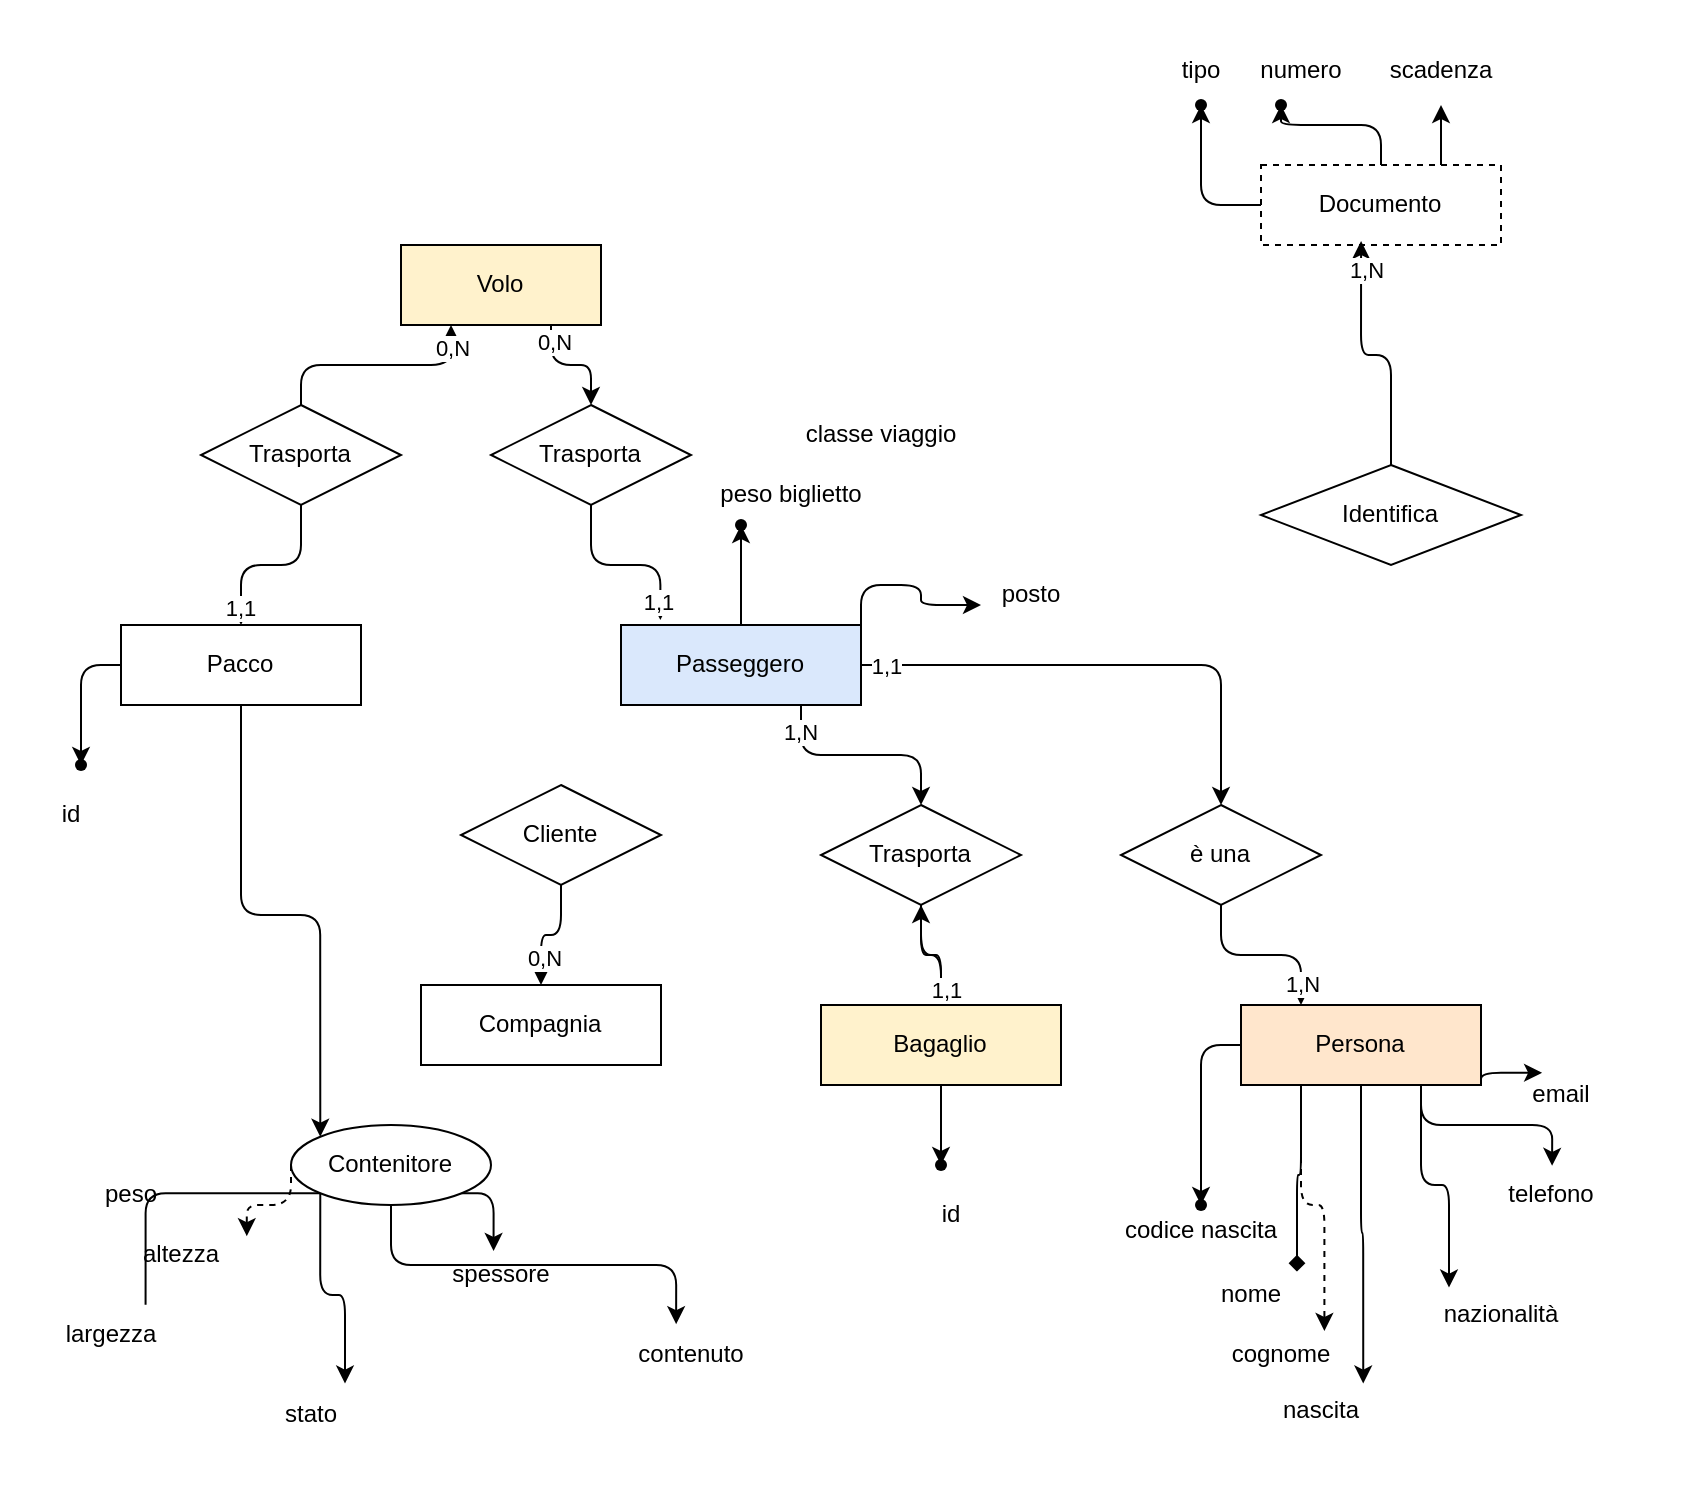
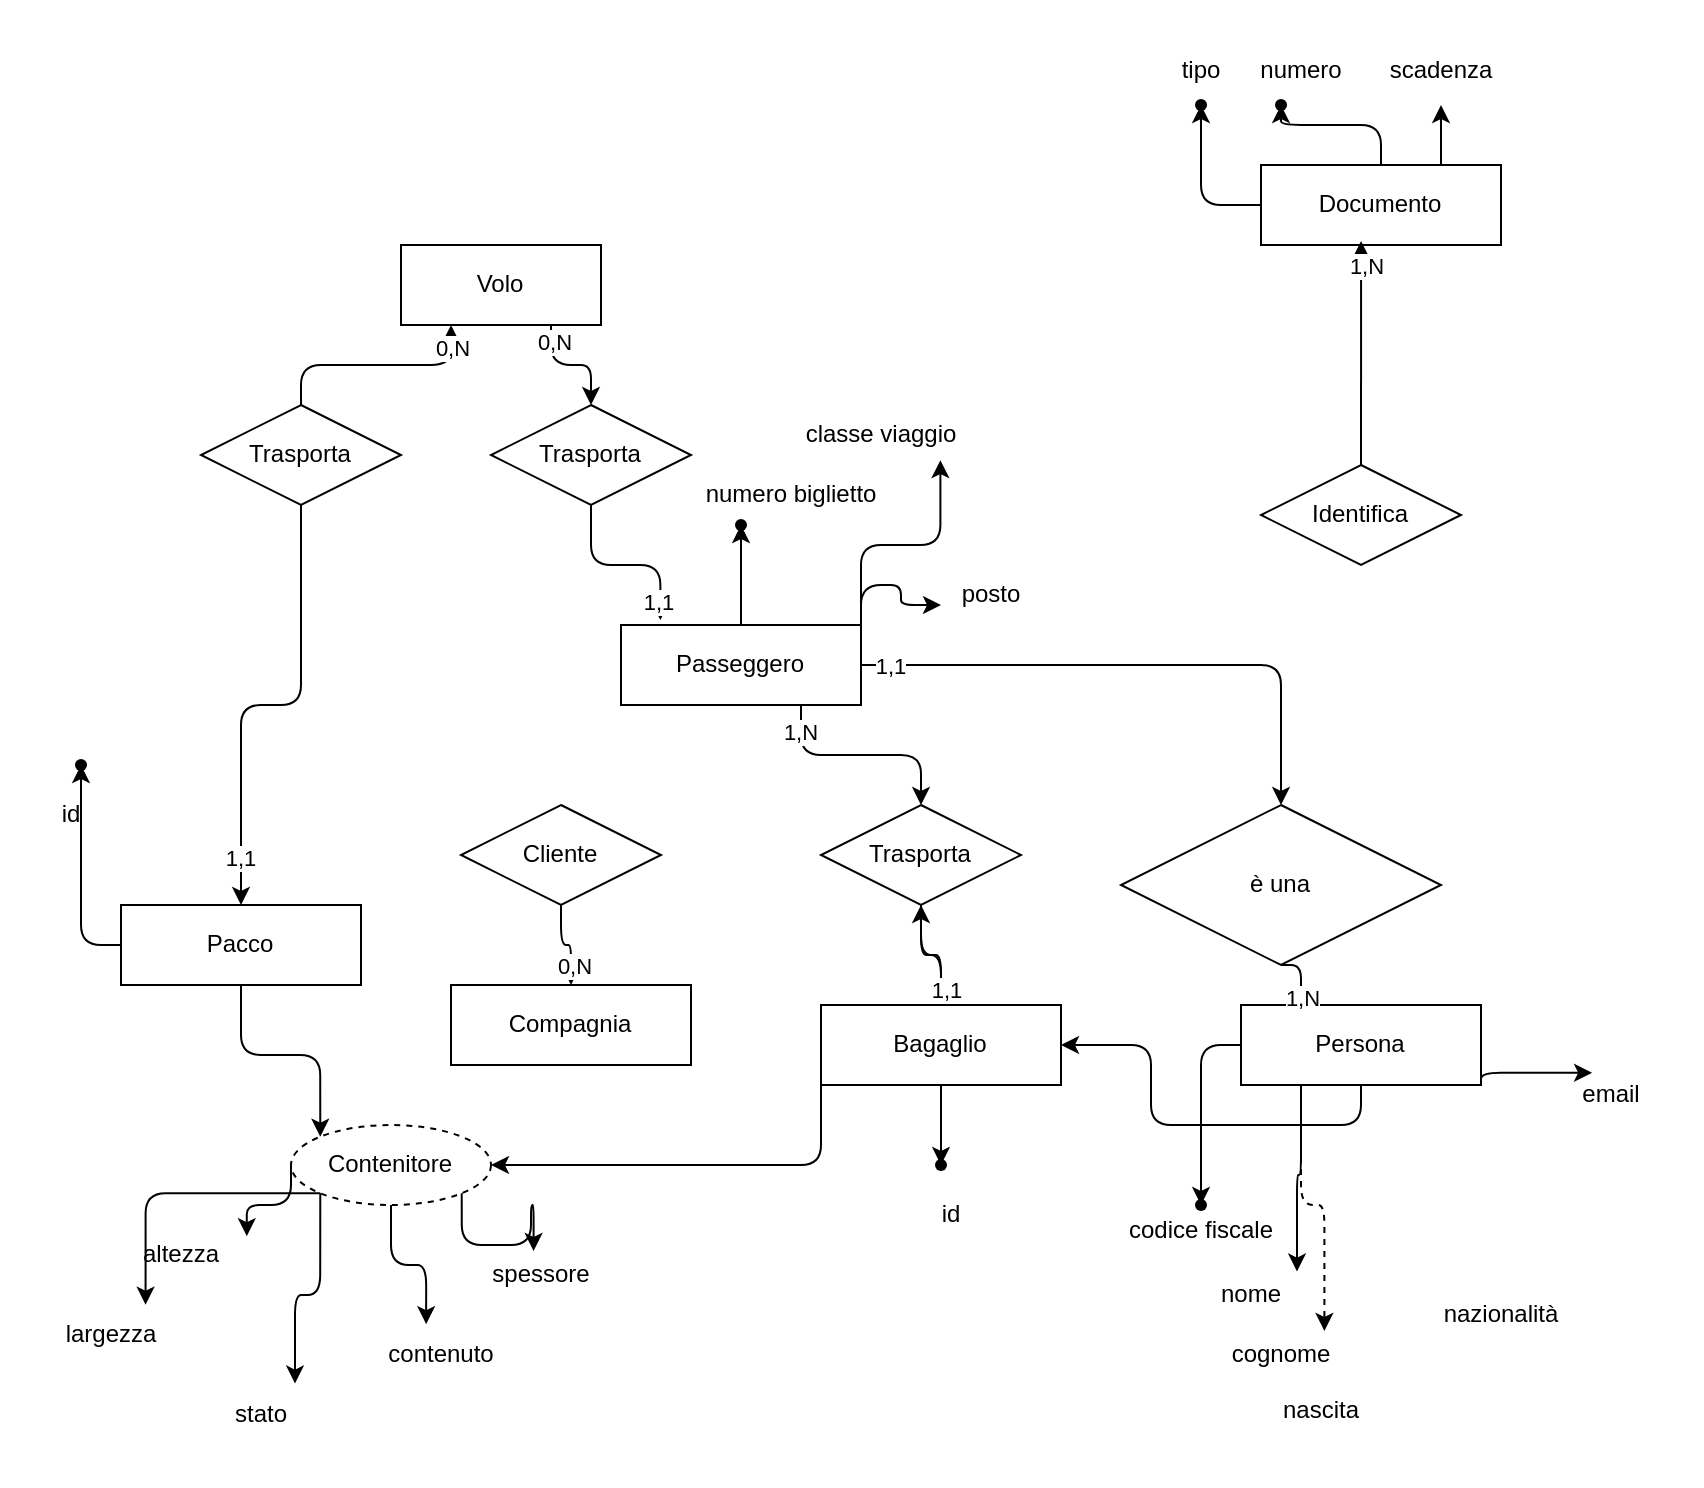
(1381, 205) -> (1381, 205)
(501, 285) -> (501, 285)
(792, 495) -> (792, 495)
(1391, 515) -> (1361, 515)
none -> (913, 545)
(1031, 595) -> (991, 595)
(241, 665) -> (241, 945)
(741, 665) -> (741, 665)
(561, 835) -> (561, 855)
(1221, 855) -> (1281, 885)
(541, 1025) -> (571, 1025)
(941, 1045) -> (941, 1045)
(1361, 1045) -> (1361, 1045)
(1561, 1095) -> (1611, 1095)
(1498, 1125) -> none
(391, 1165) -> (391, 1165)
none -> (696, 1165)
(1446, 1188) -> none
(131, 1195) -> none
(1551, 1195) -> none
(281, 1203) -> (281, 1203)
(1202, 1231) -> (1202, 1231)
(1363, 1238) -> (1194, 1125)
(1297, 1255) -> (1297, 1256)
(501, 1275) -> (541, 1275)
(146, 1295) -> (146, 1289)
(691, 1355) -> (441, 1355)
(311, 1415) -> (261, 1415)
